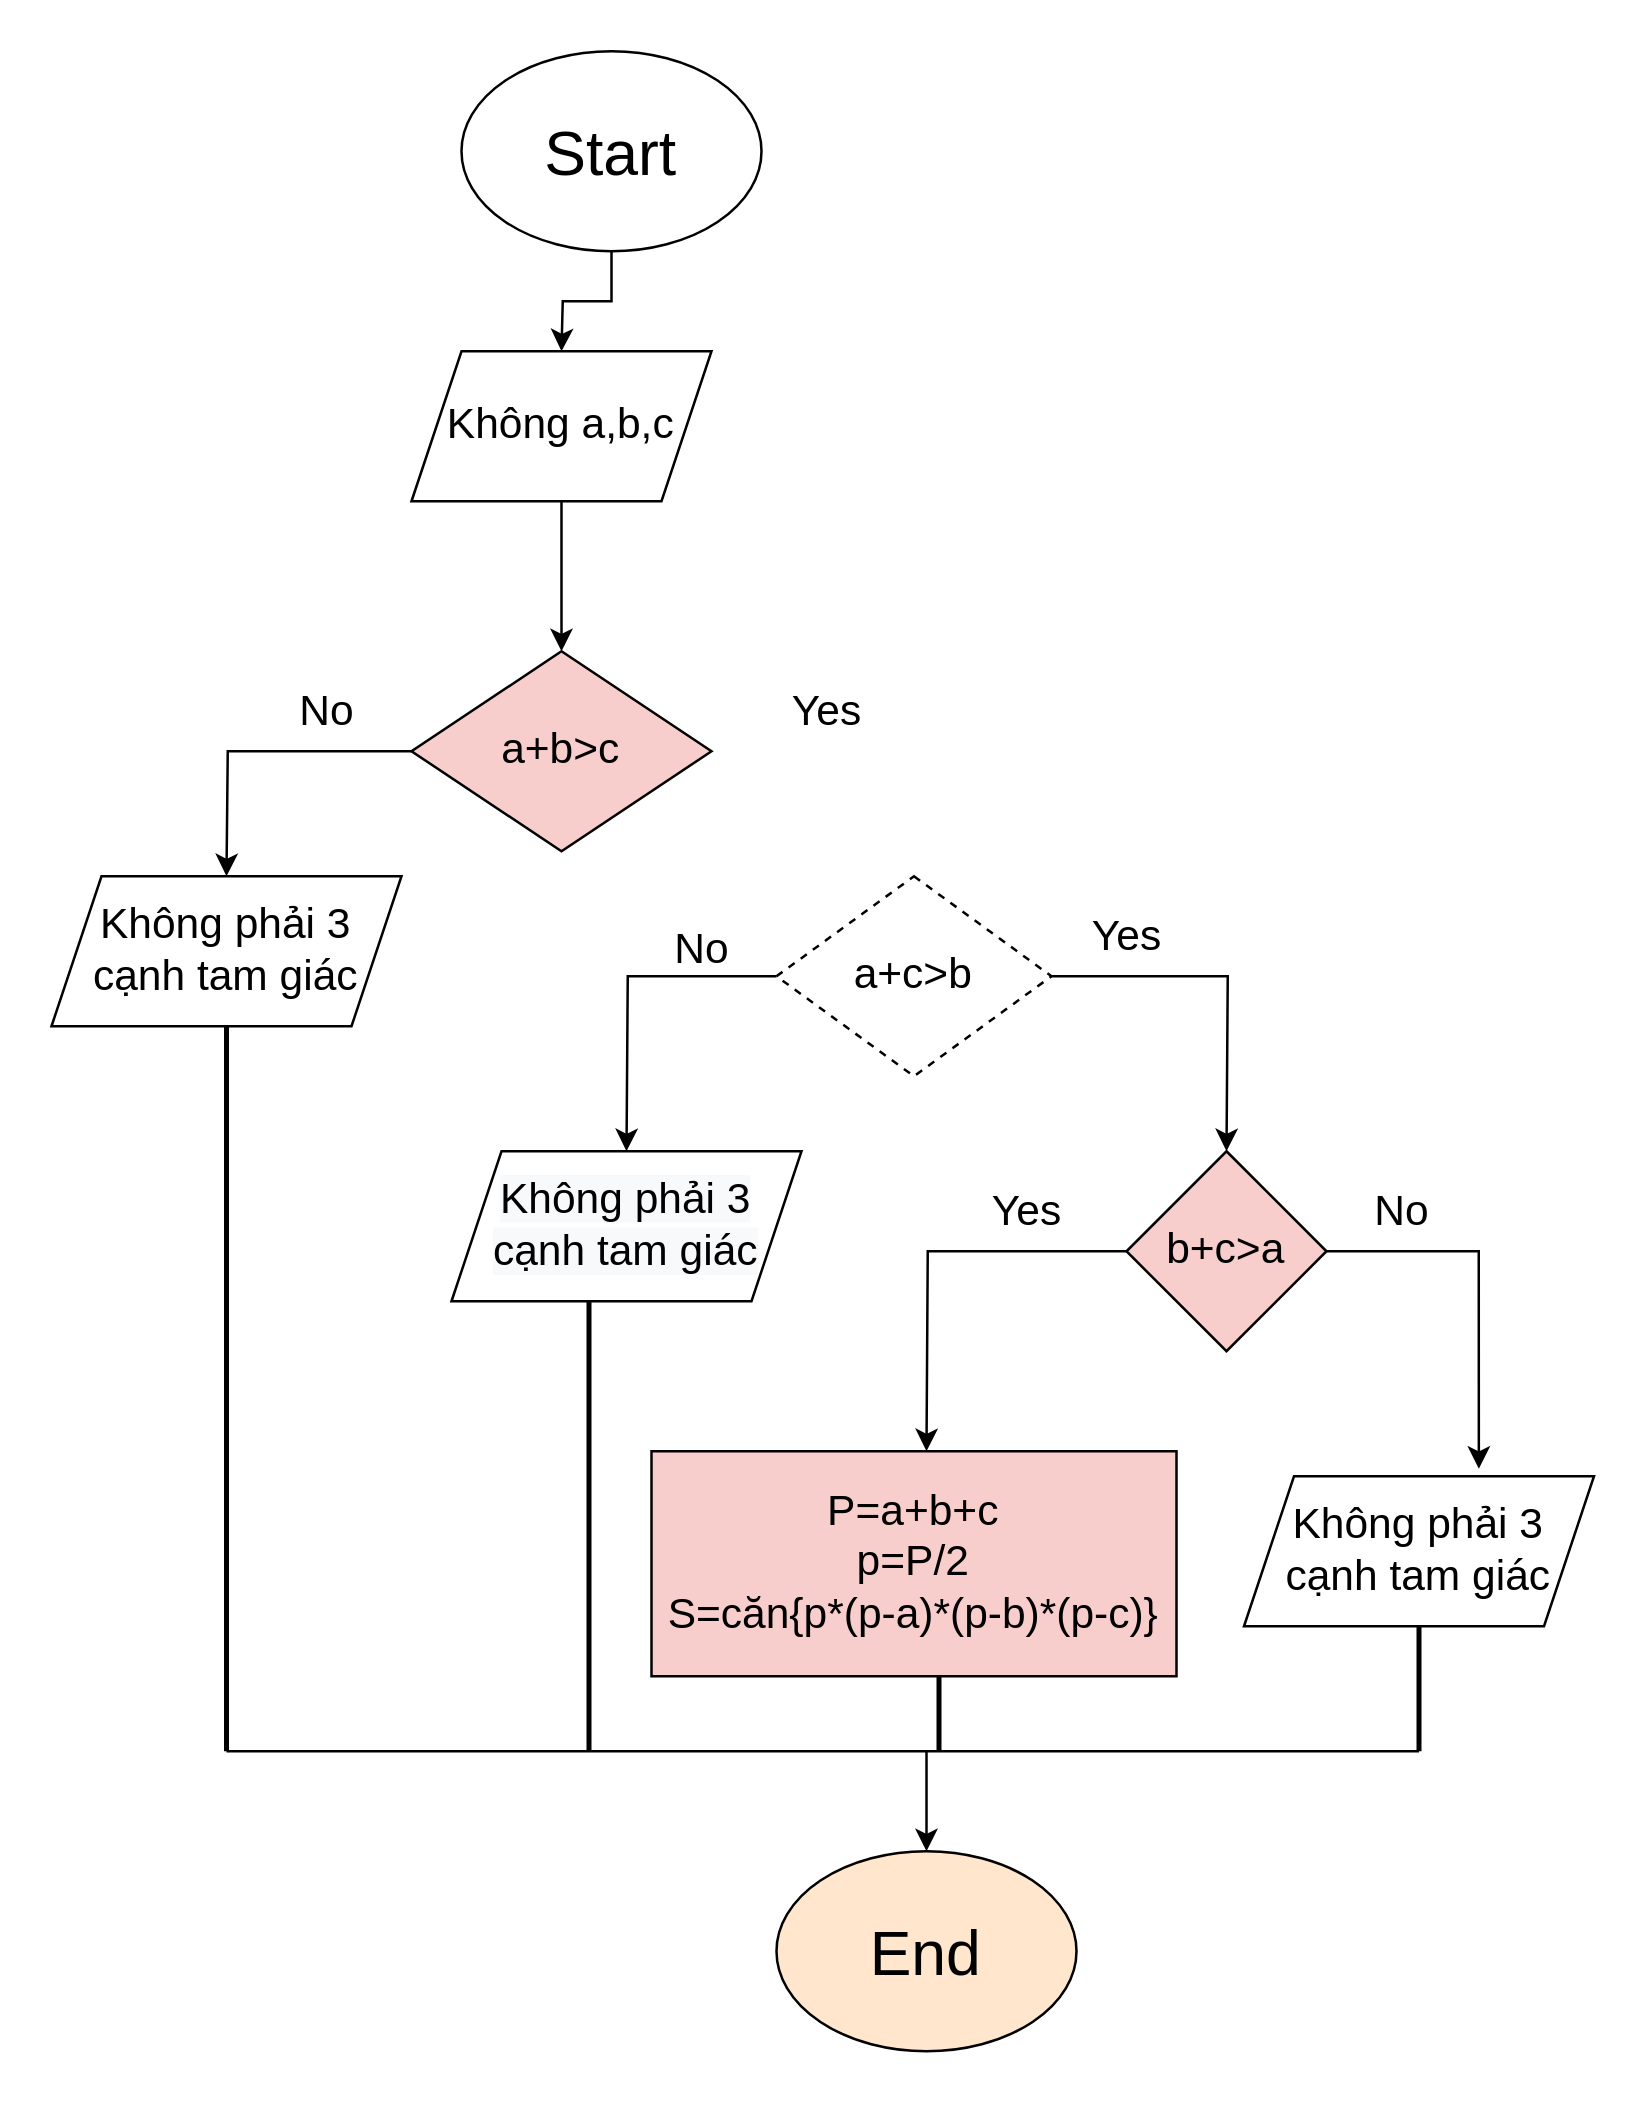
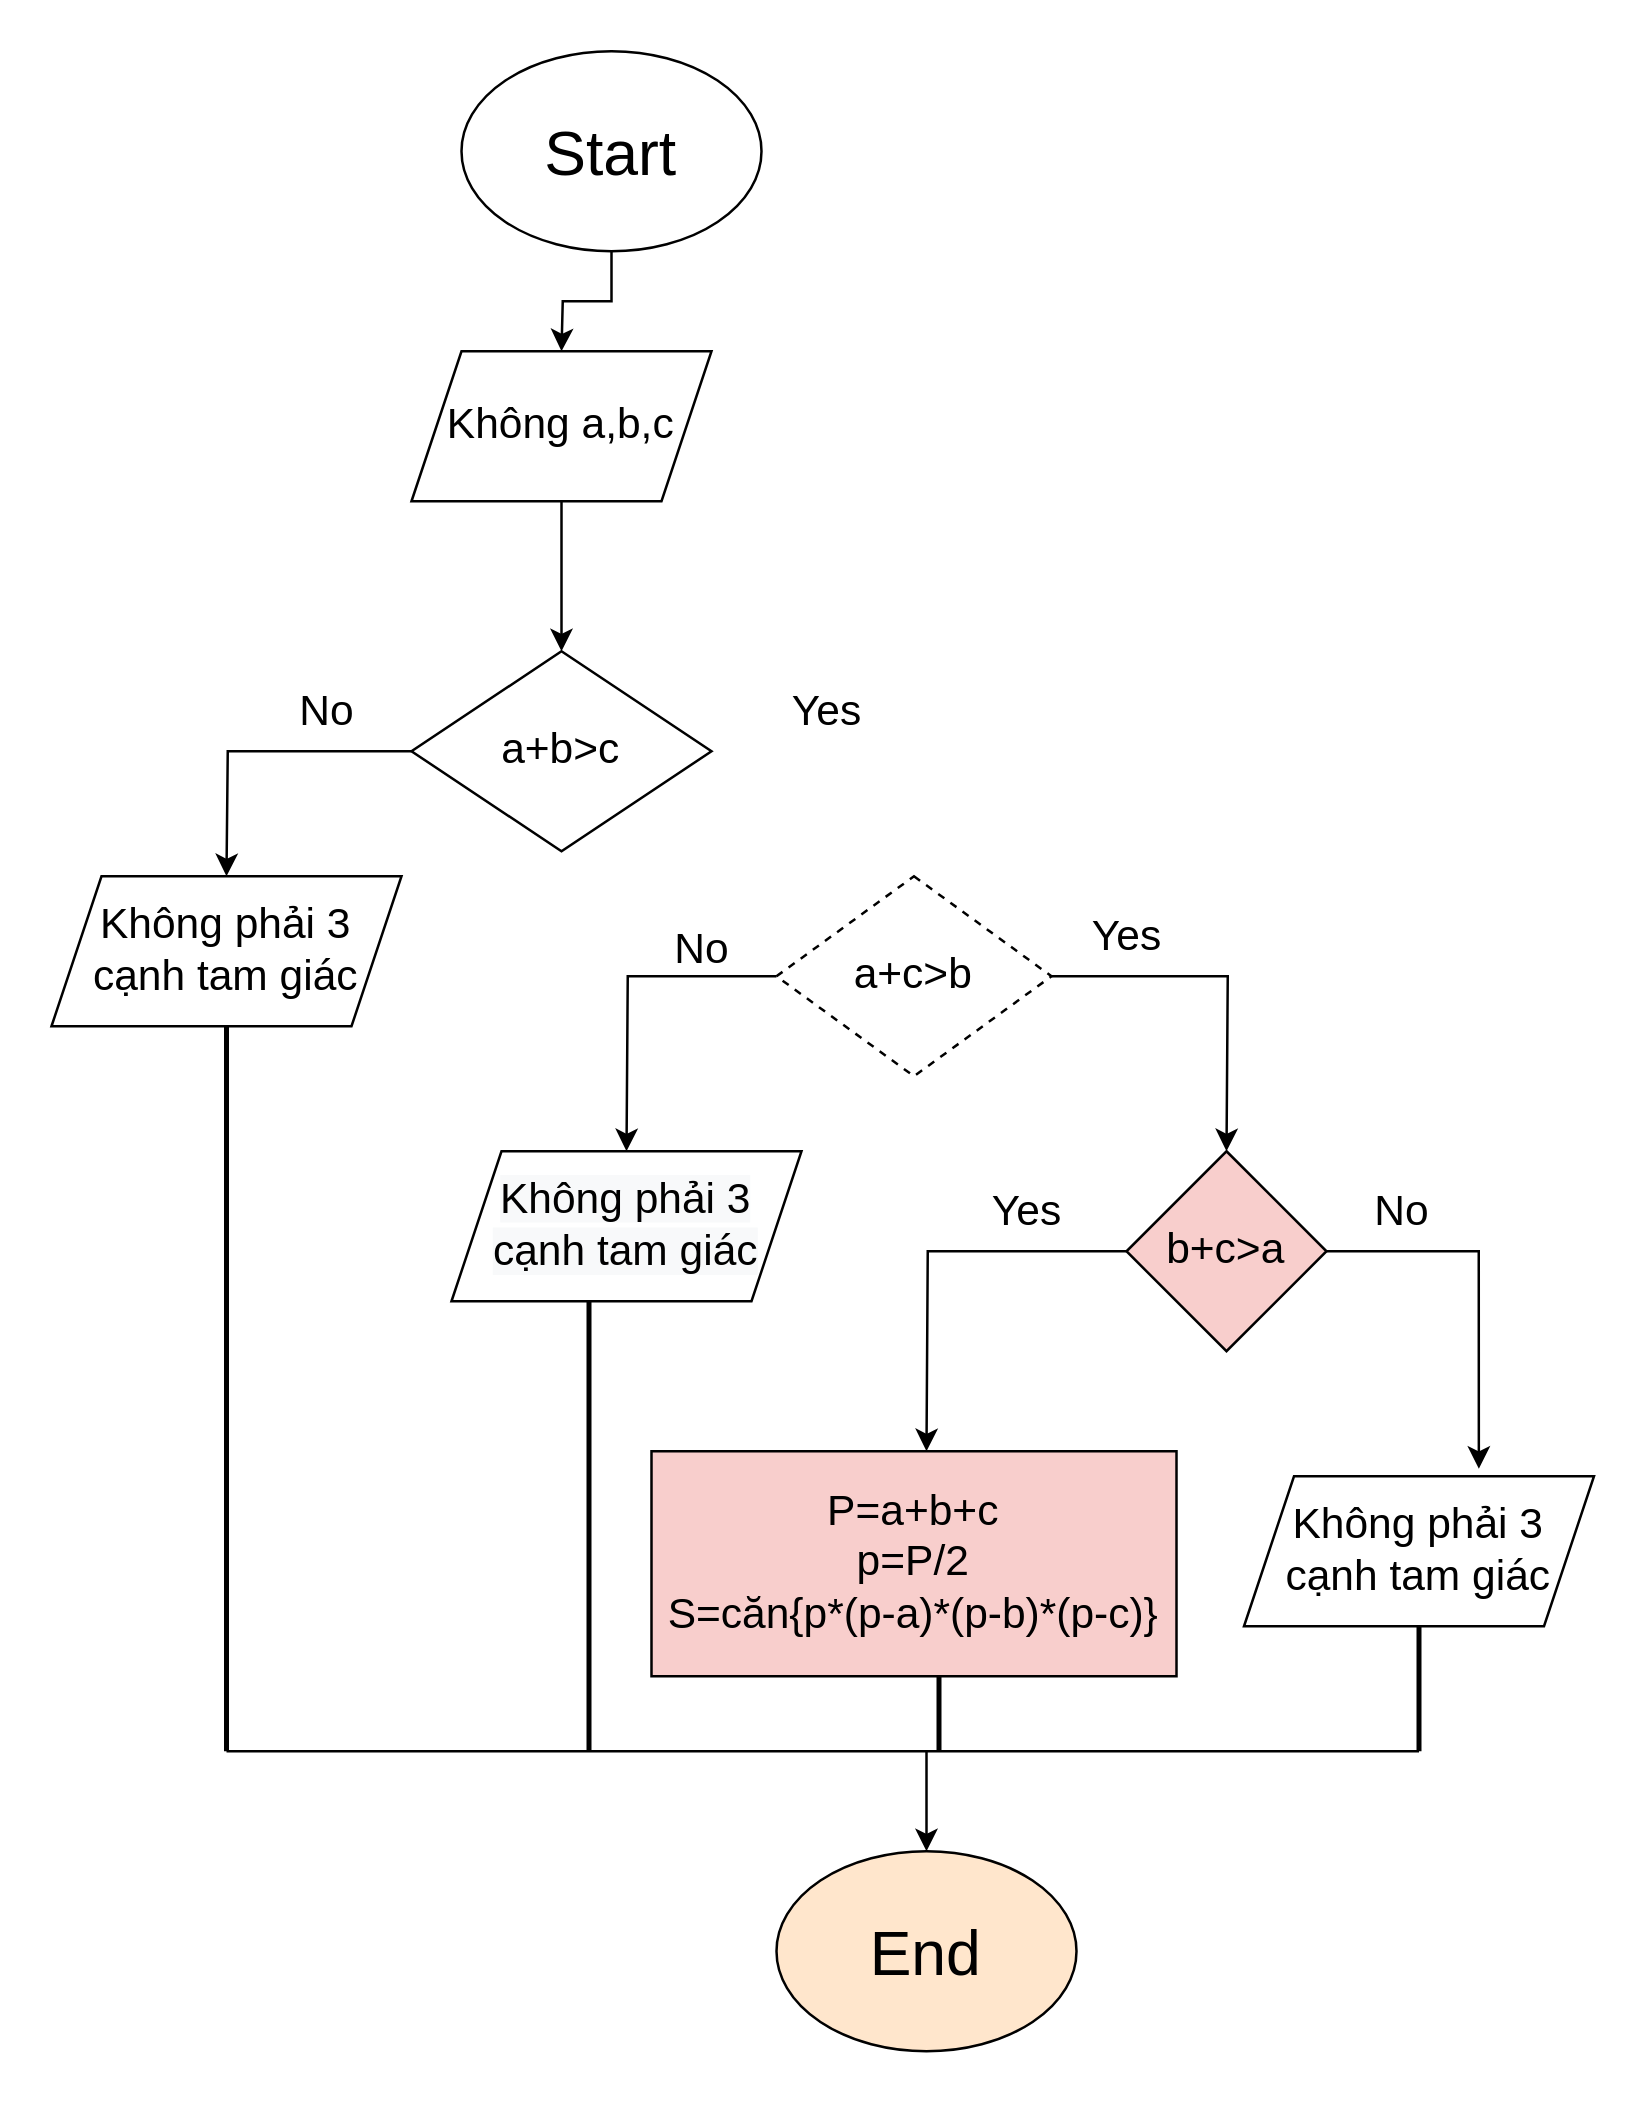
(561, 751) -> (561, 751)
